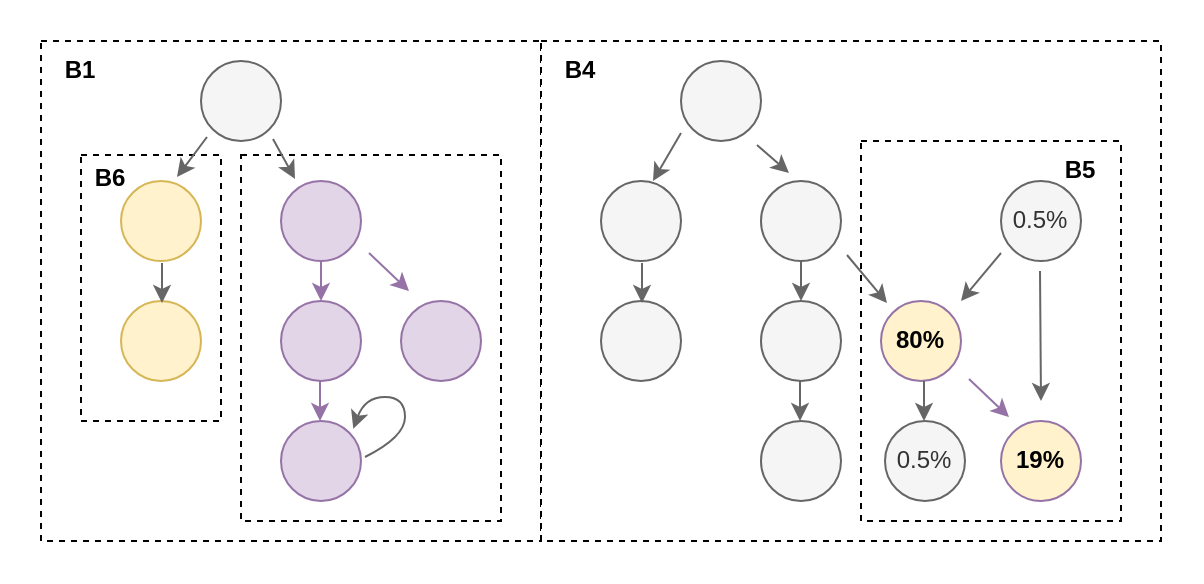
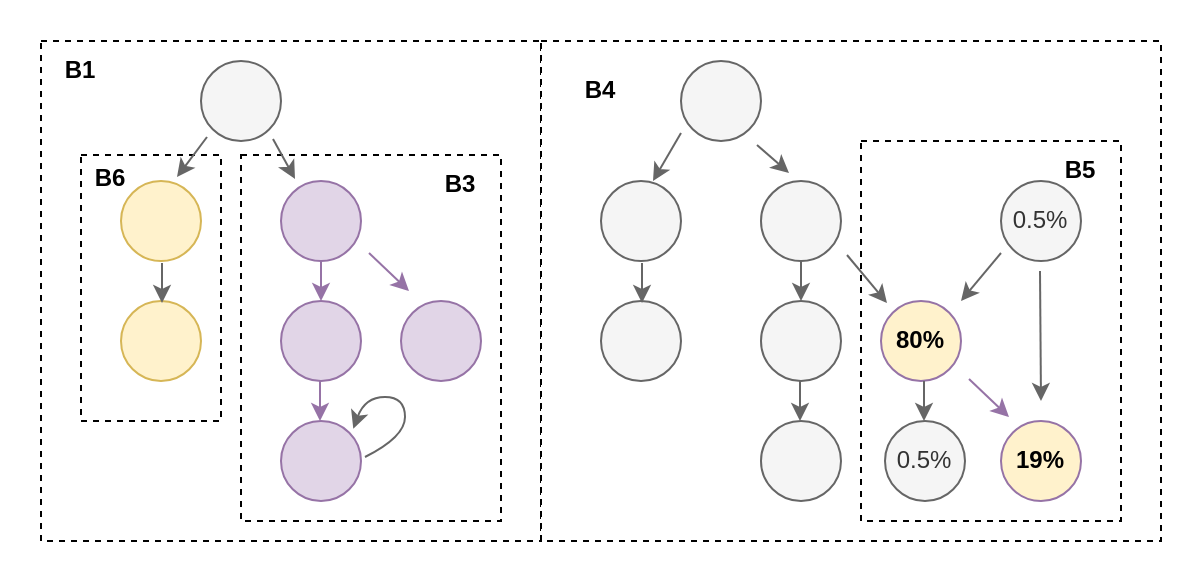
(581, 71) -> (601, 91)
none -> (461, 185)
